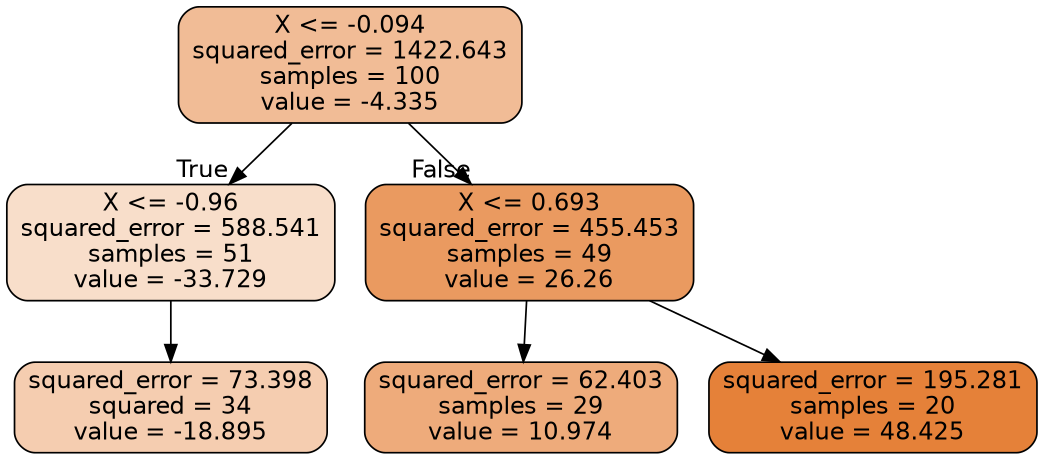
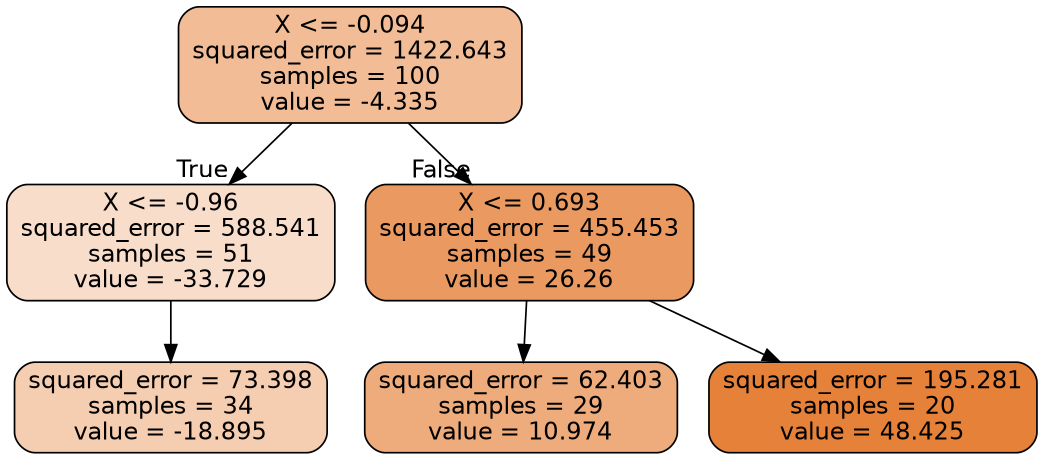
(171, 407) -> (171, 407)
